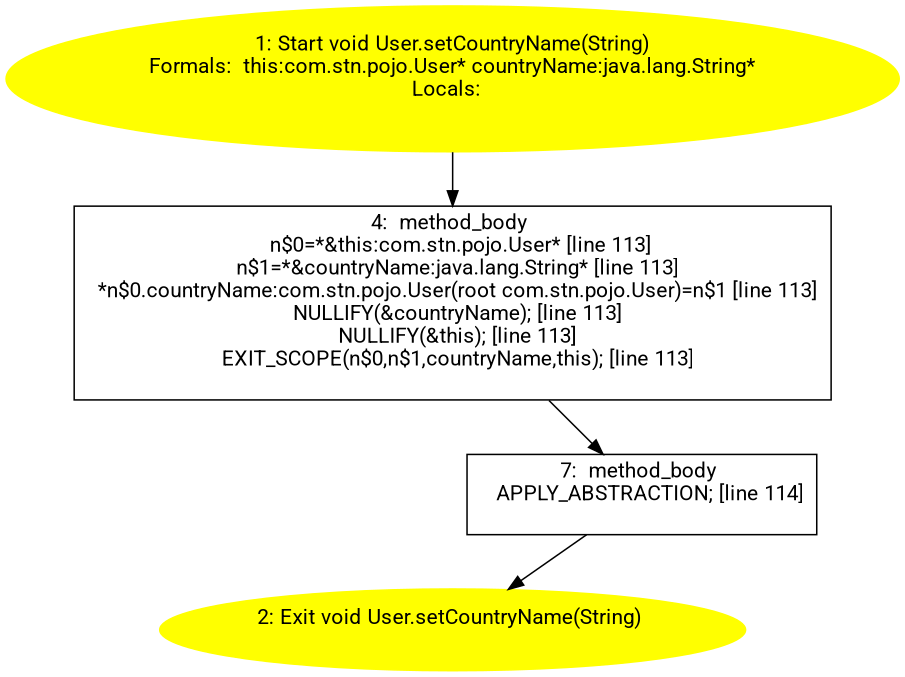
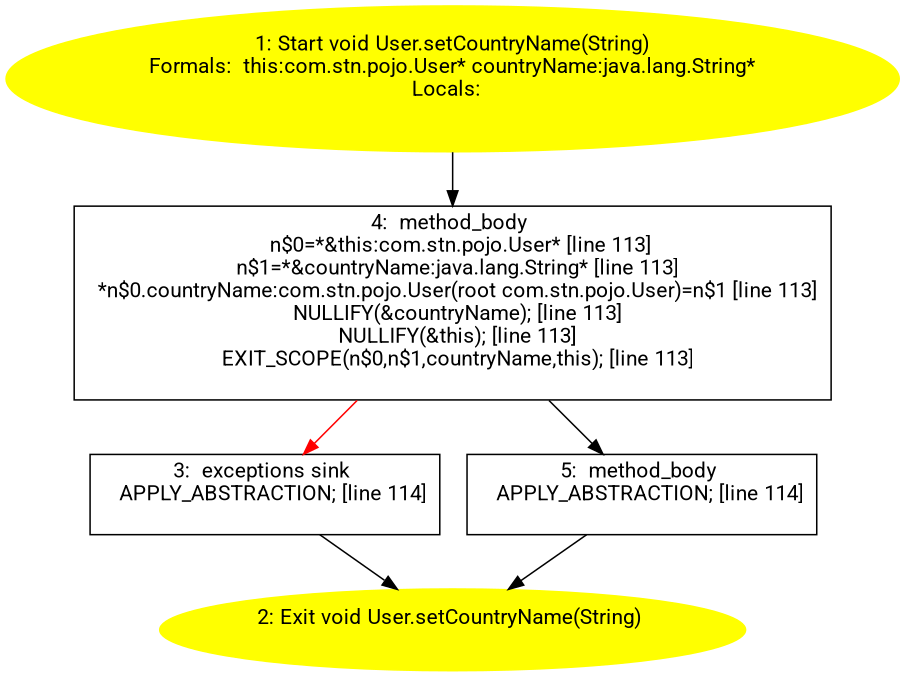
none -> (265, 495)
(642, 495) -> (642, 495)
